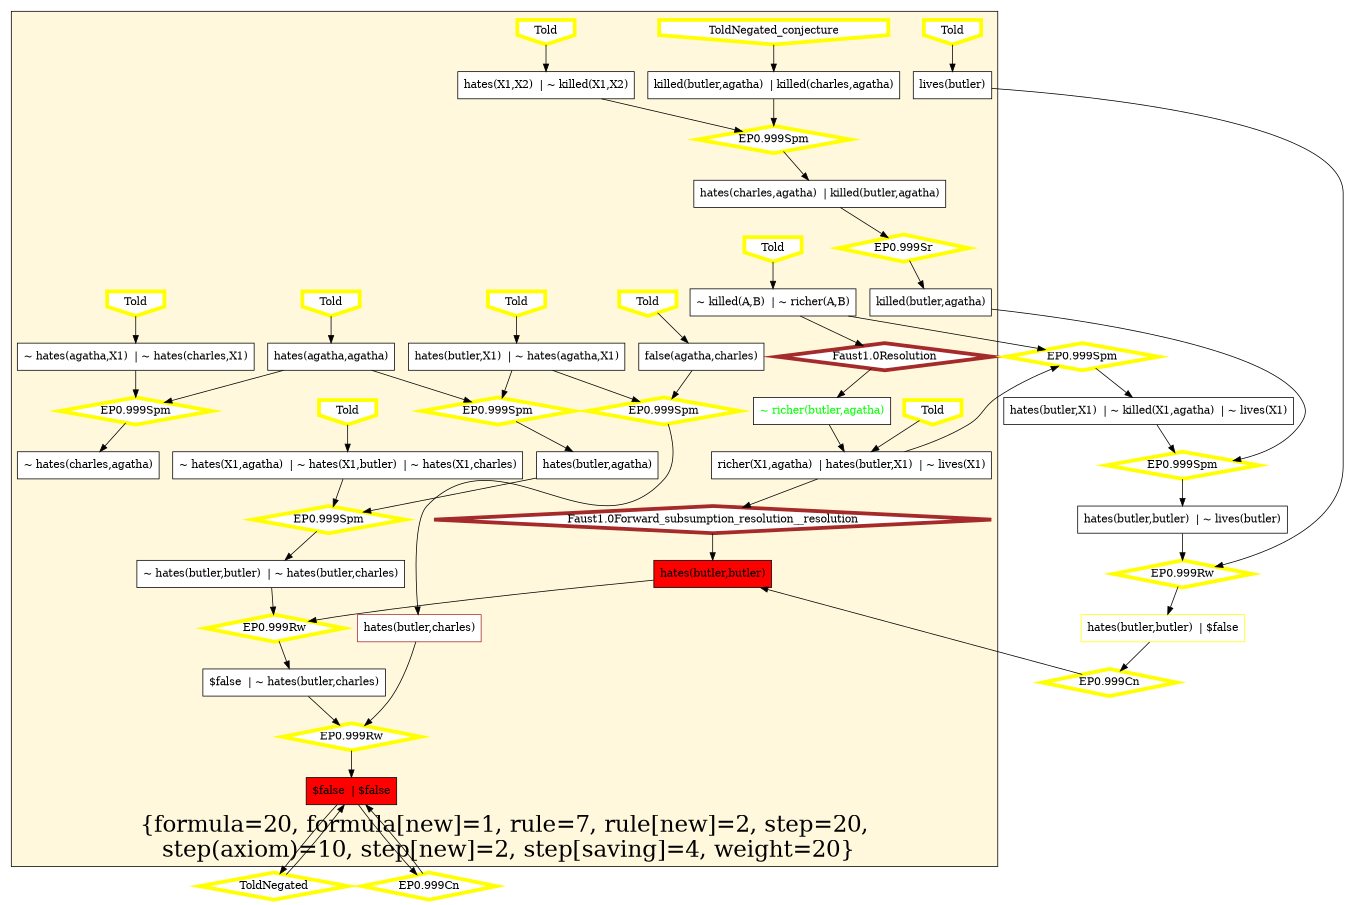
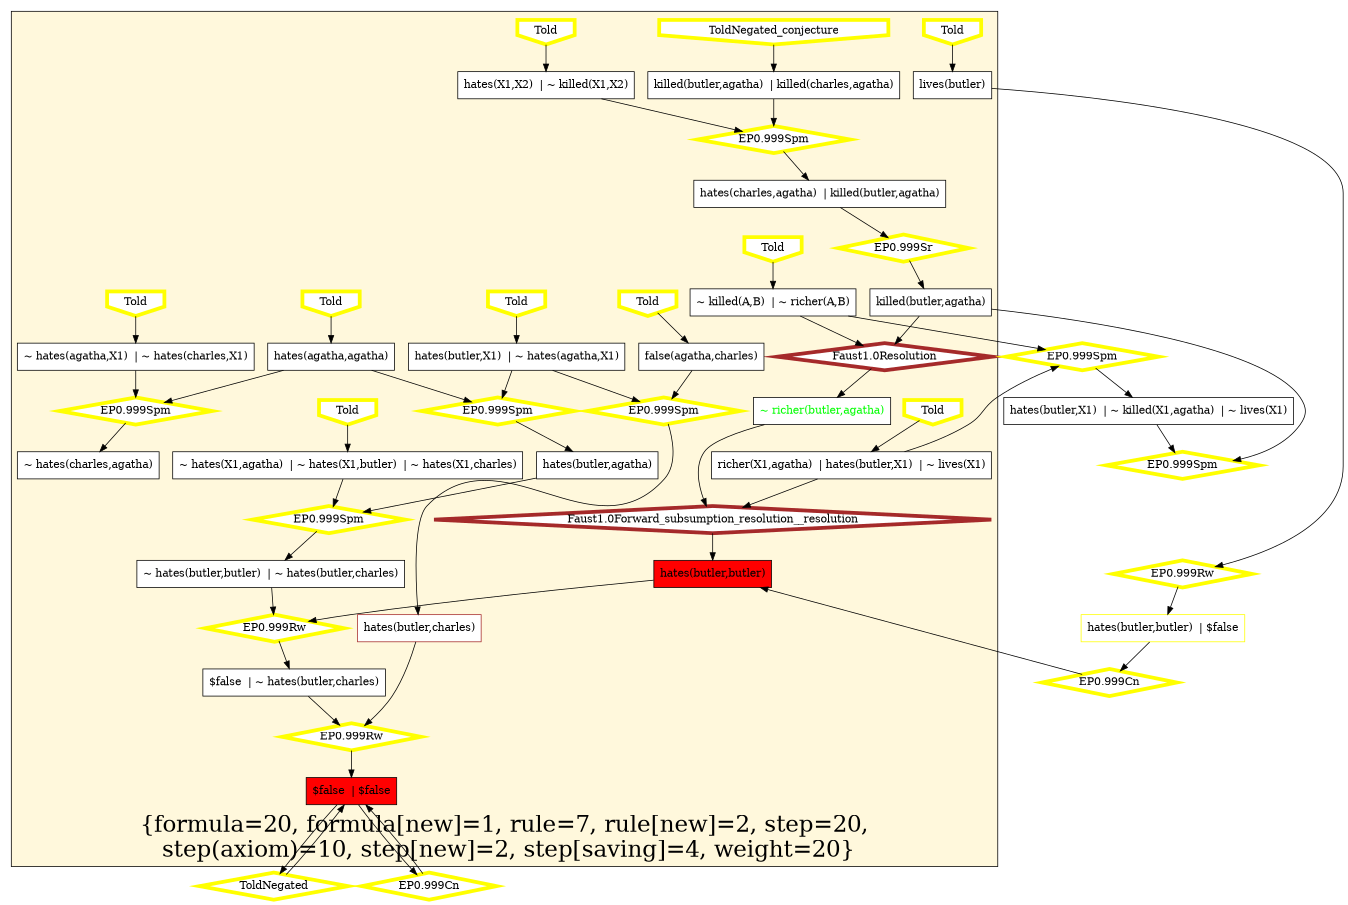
none -> (907, 331)
(835, 435) -> (711, 446)
(1183, 520) -> none
